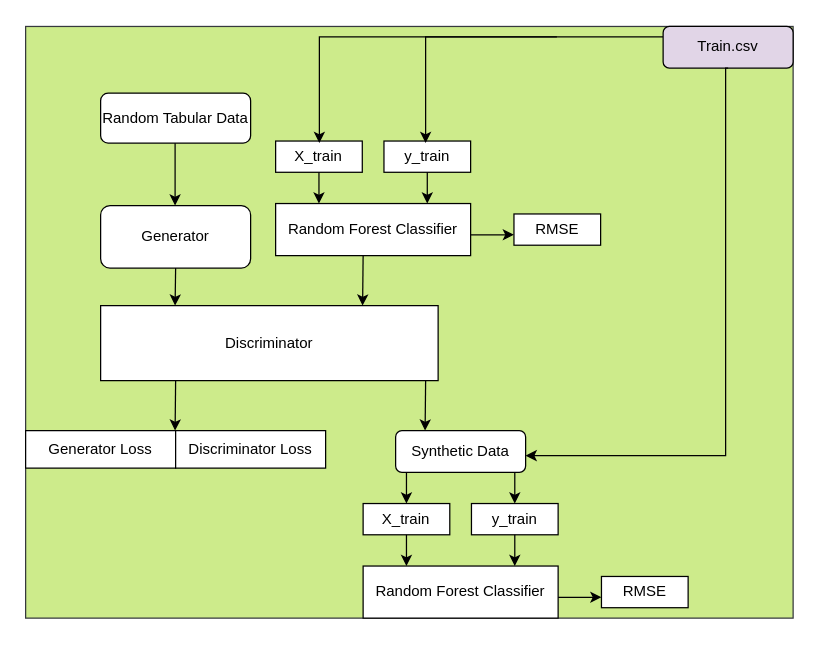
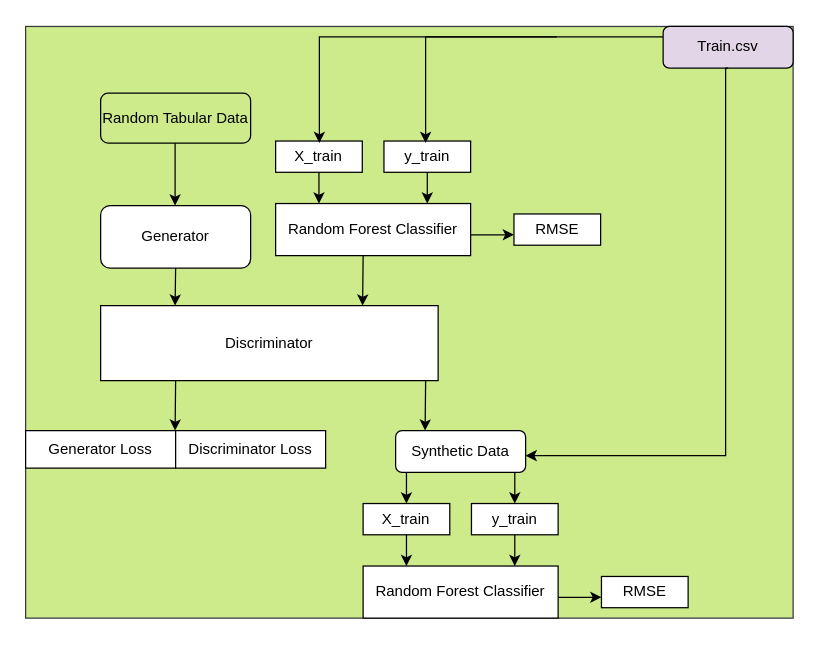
(176, 118) -> (176, 118)
